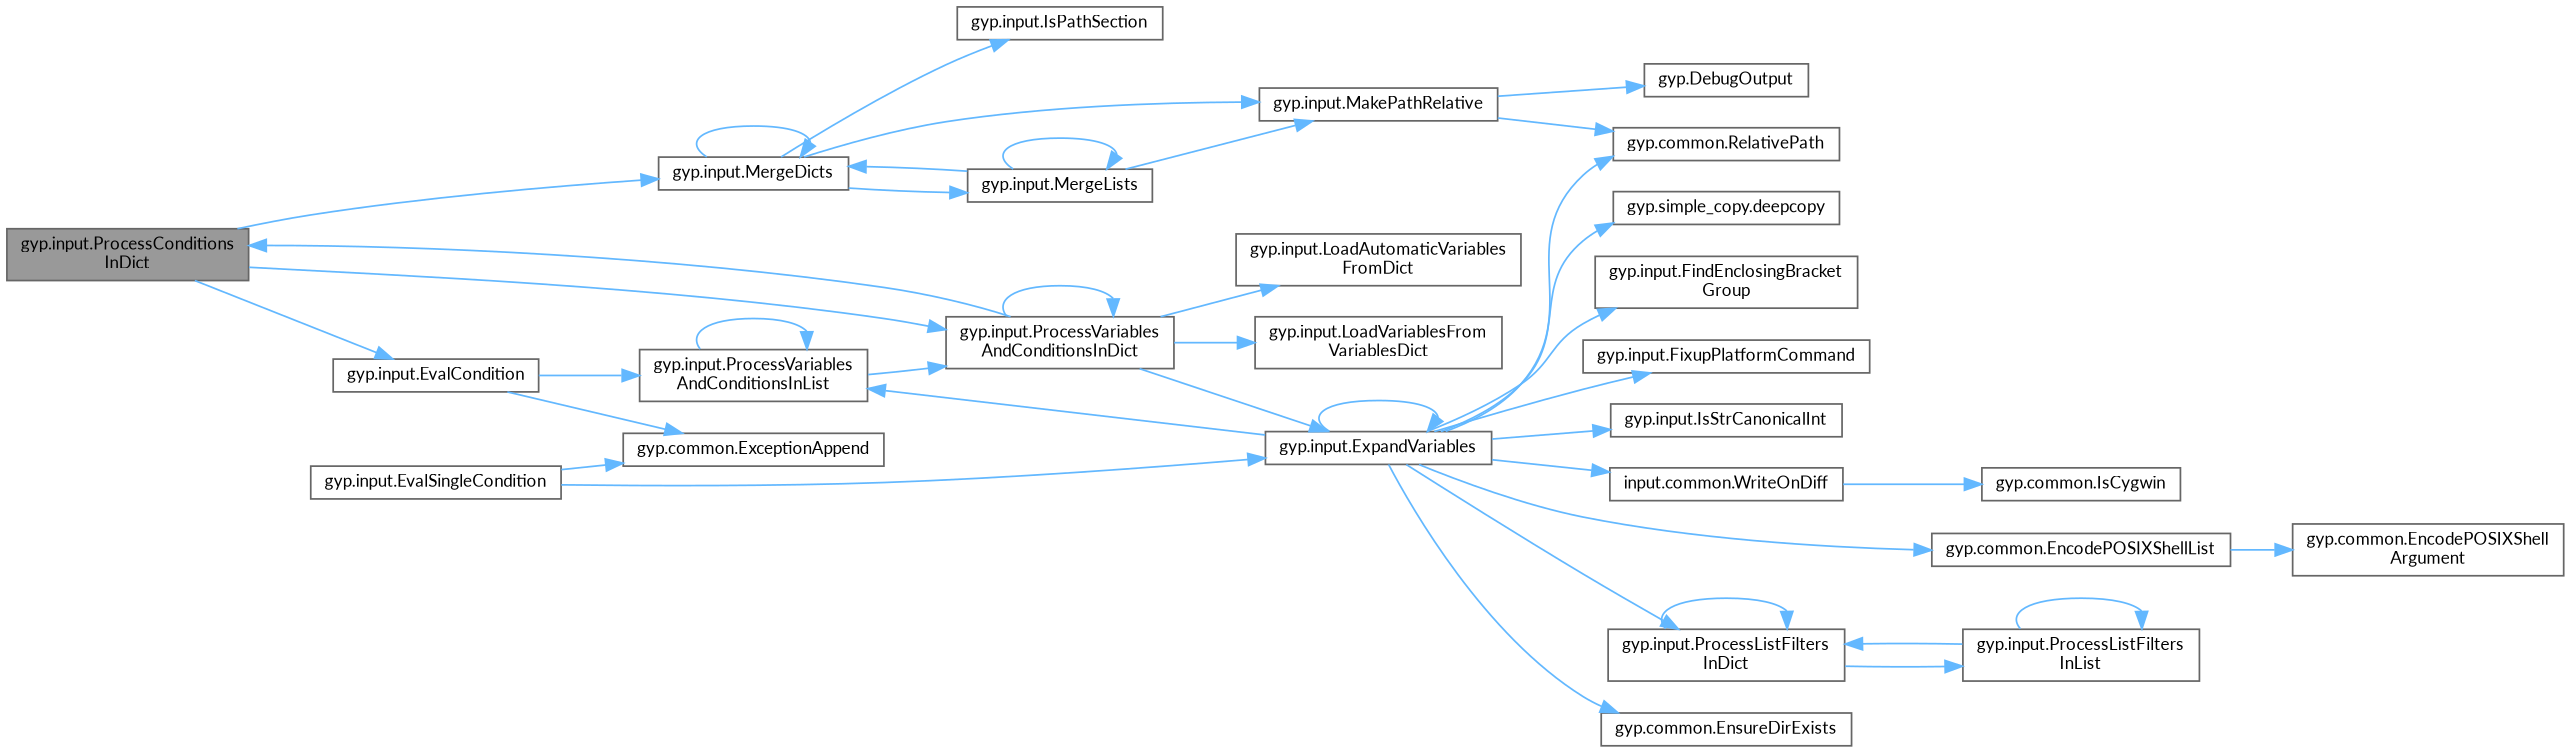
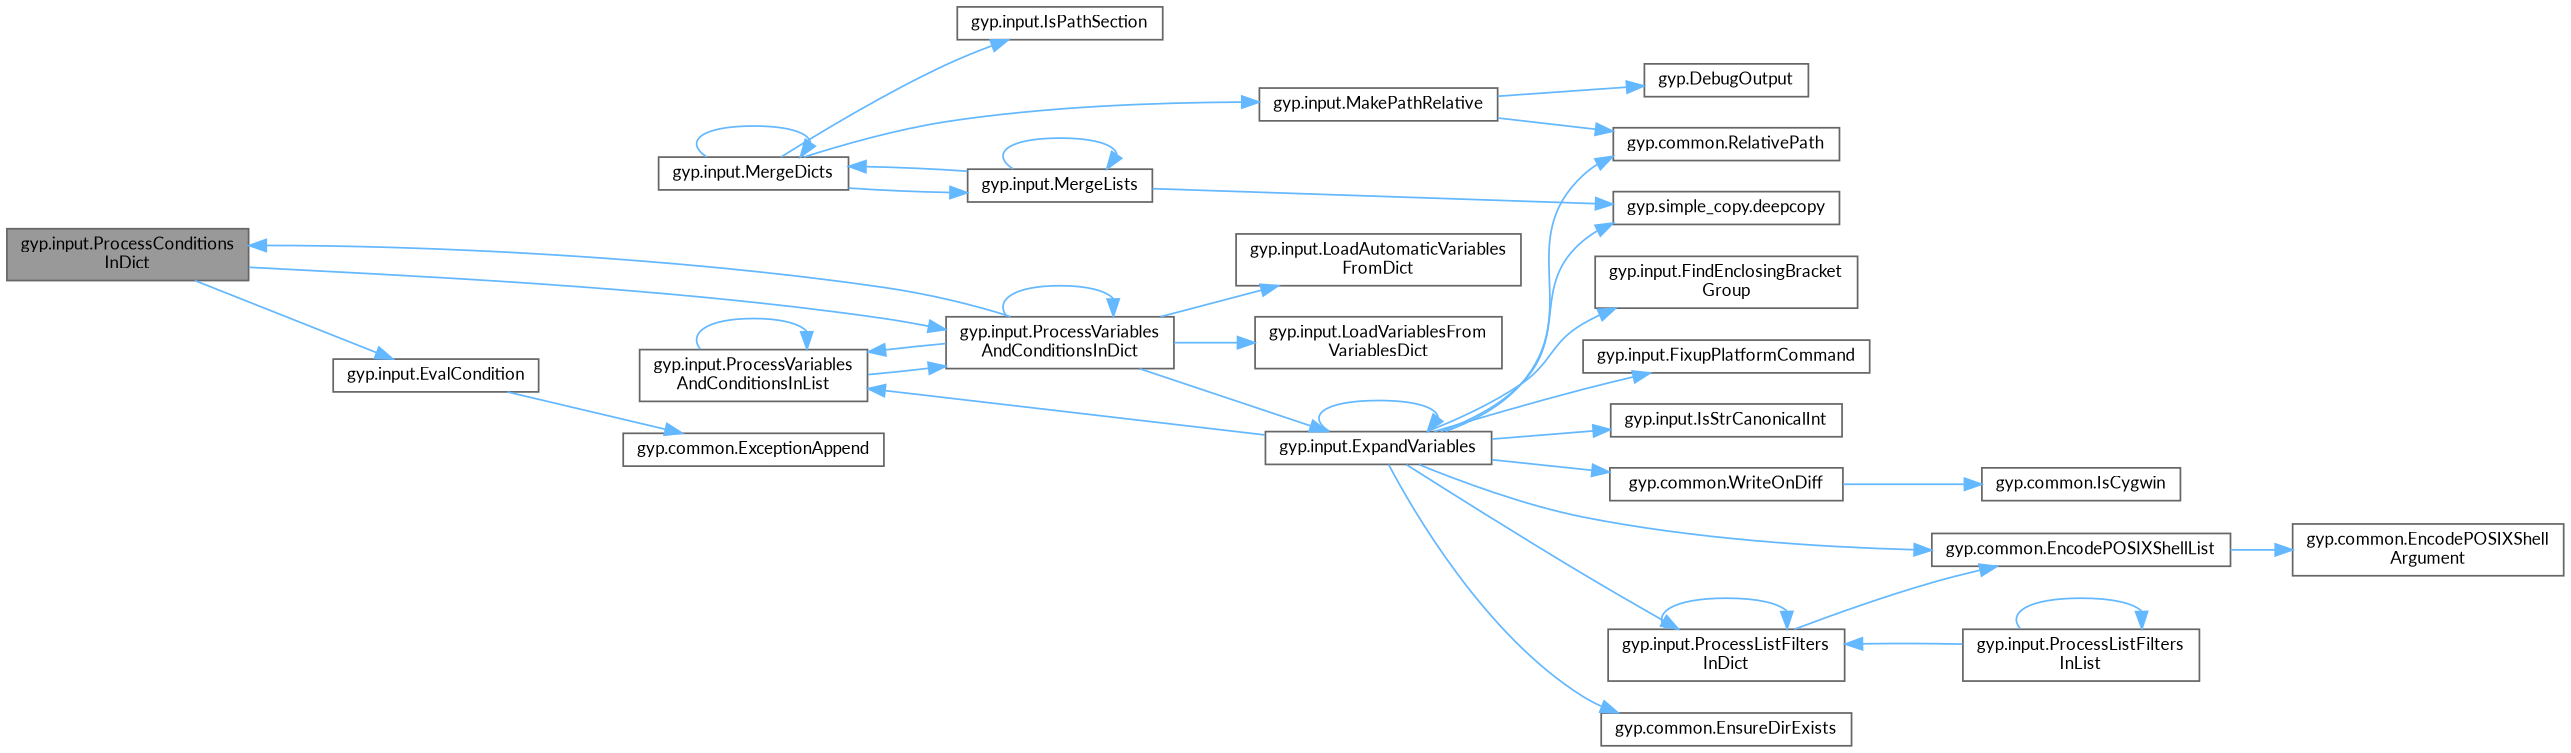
(1210, 147) -> (1374, 196)
(438, 198) -> none
(580, 375) -> (916, 346)
(436, 483) -> none
(1726, 484) -> (1726, 484)
(1895, 667) -> (1886, 597)
